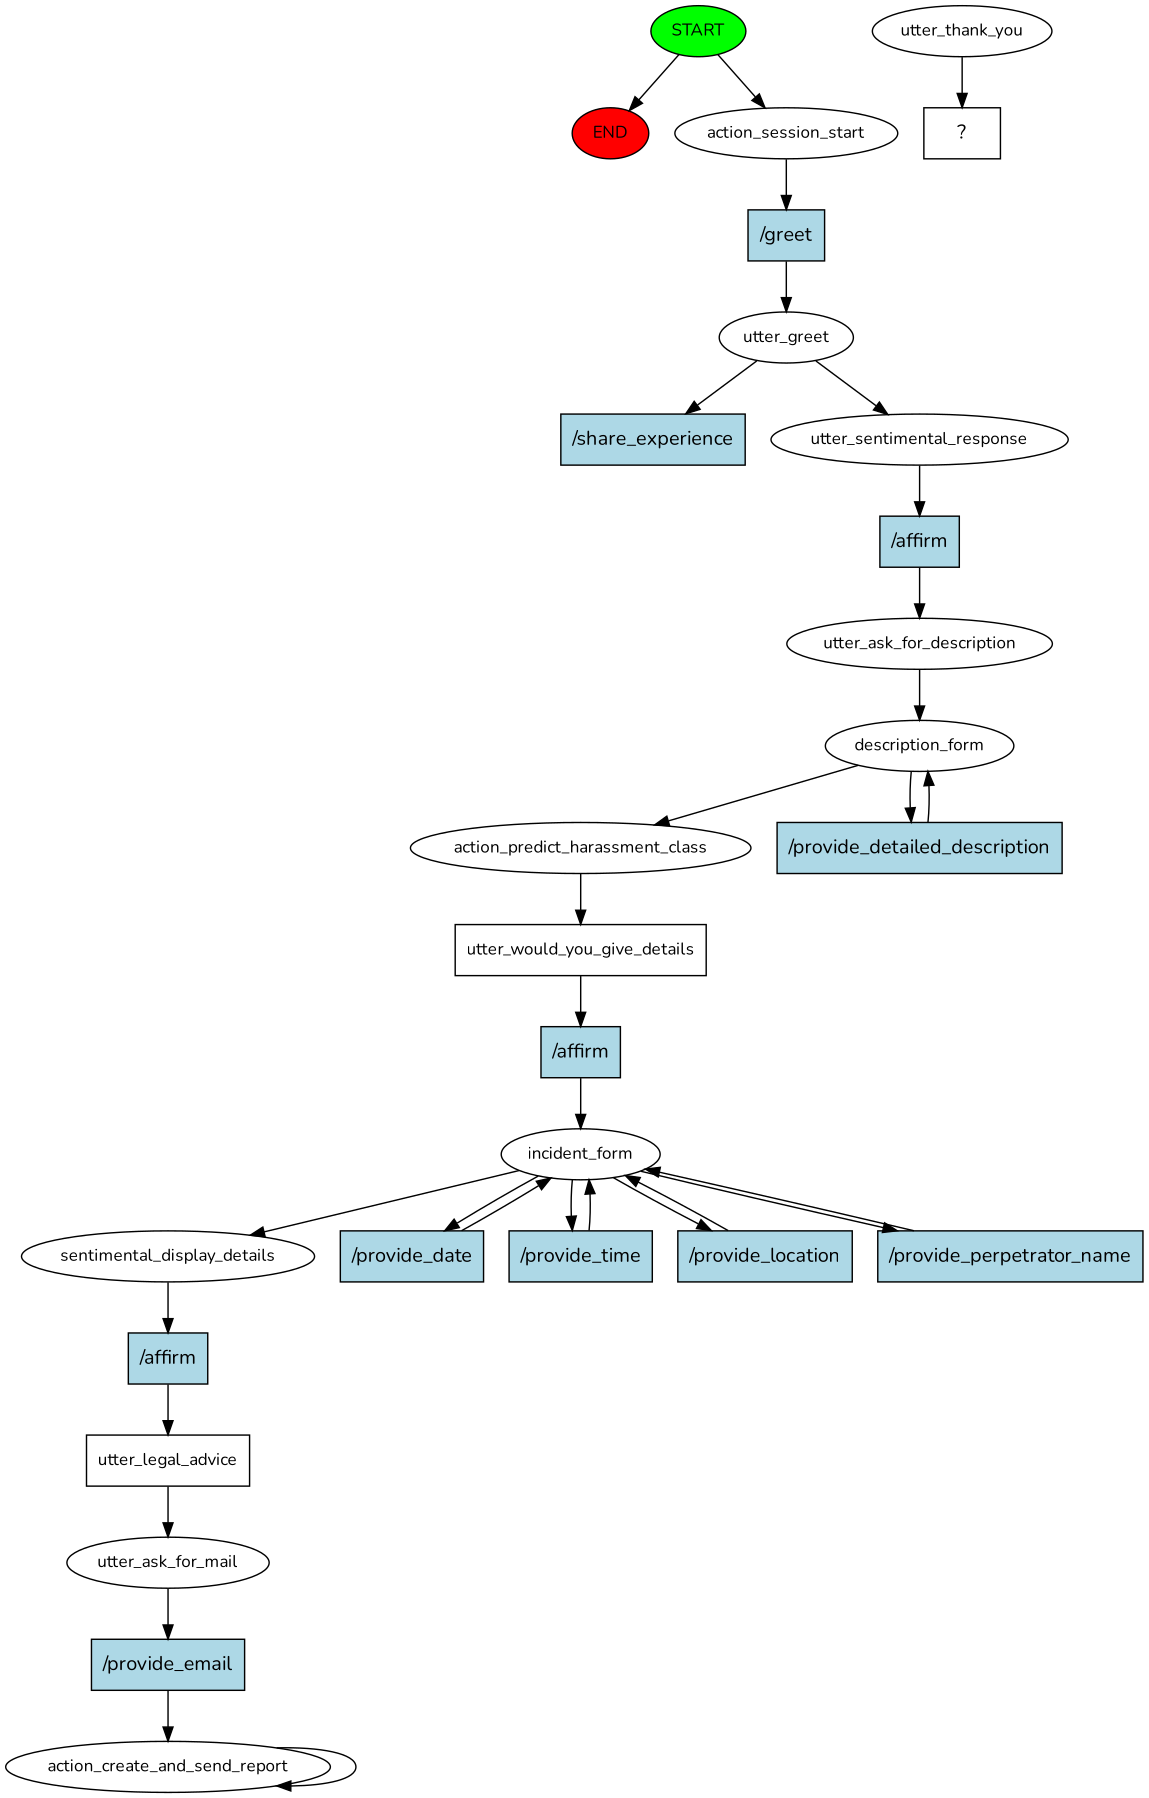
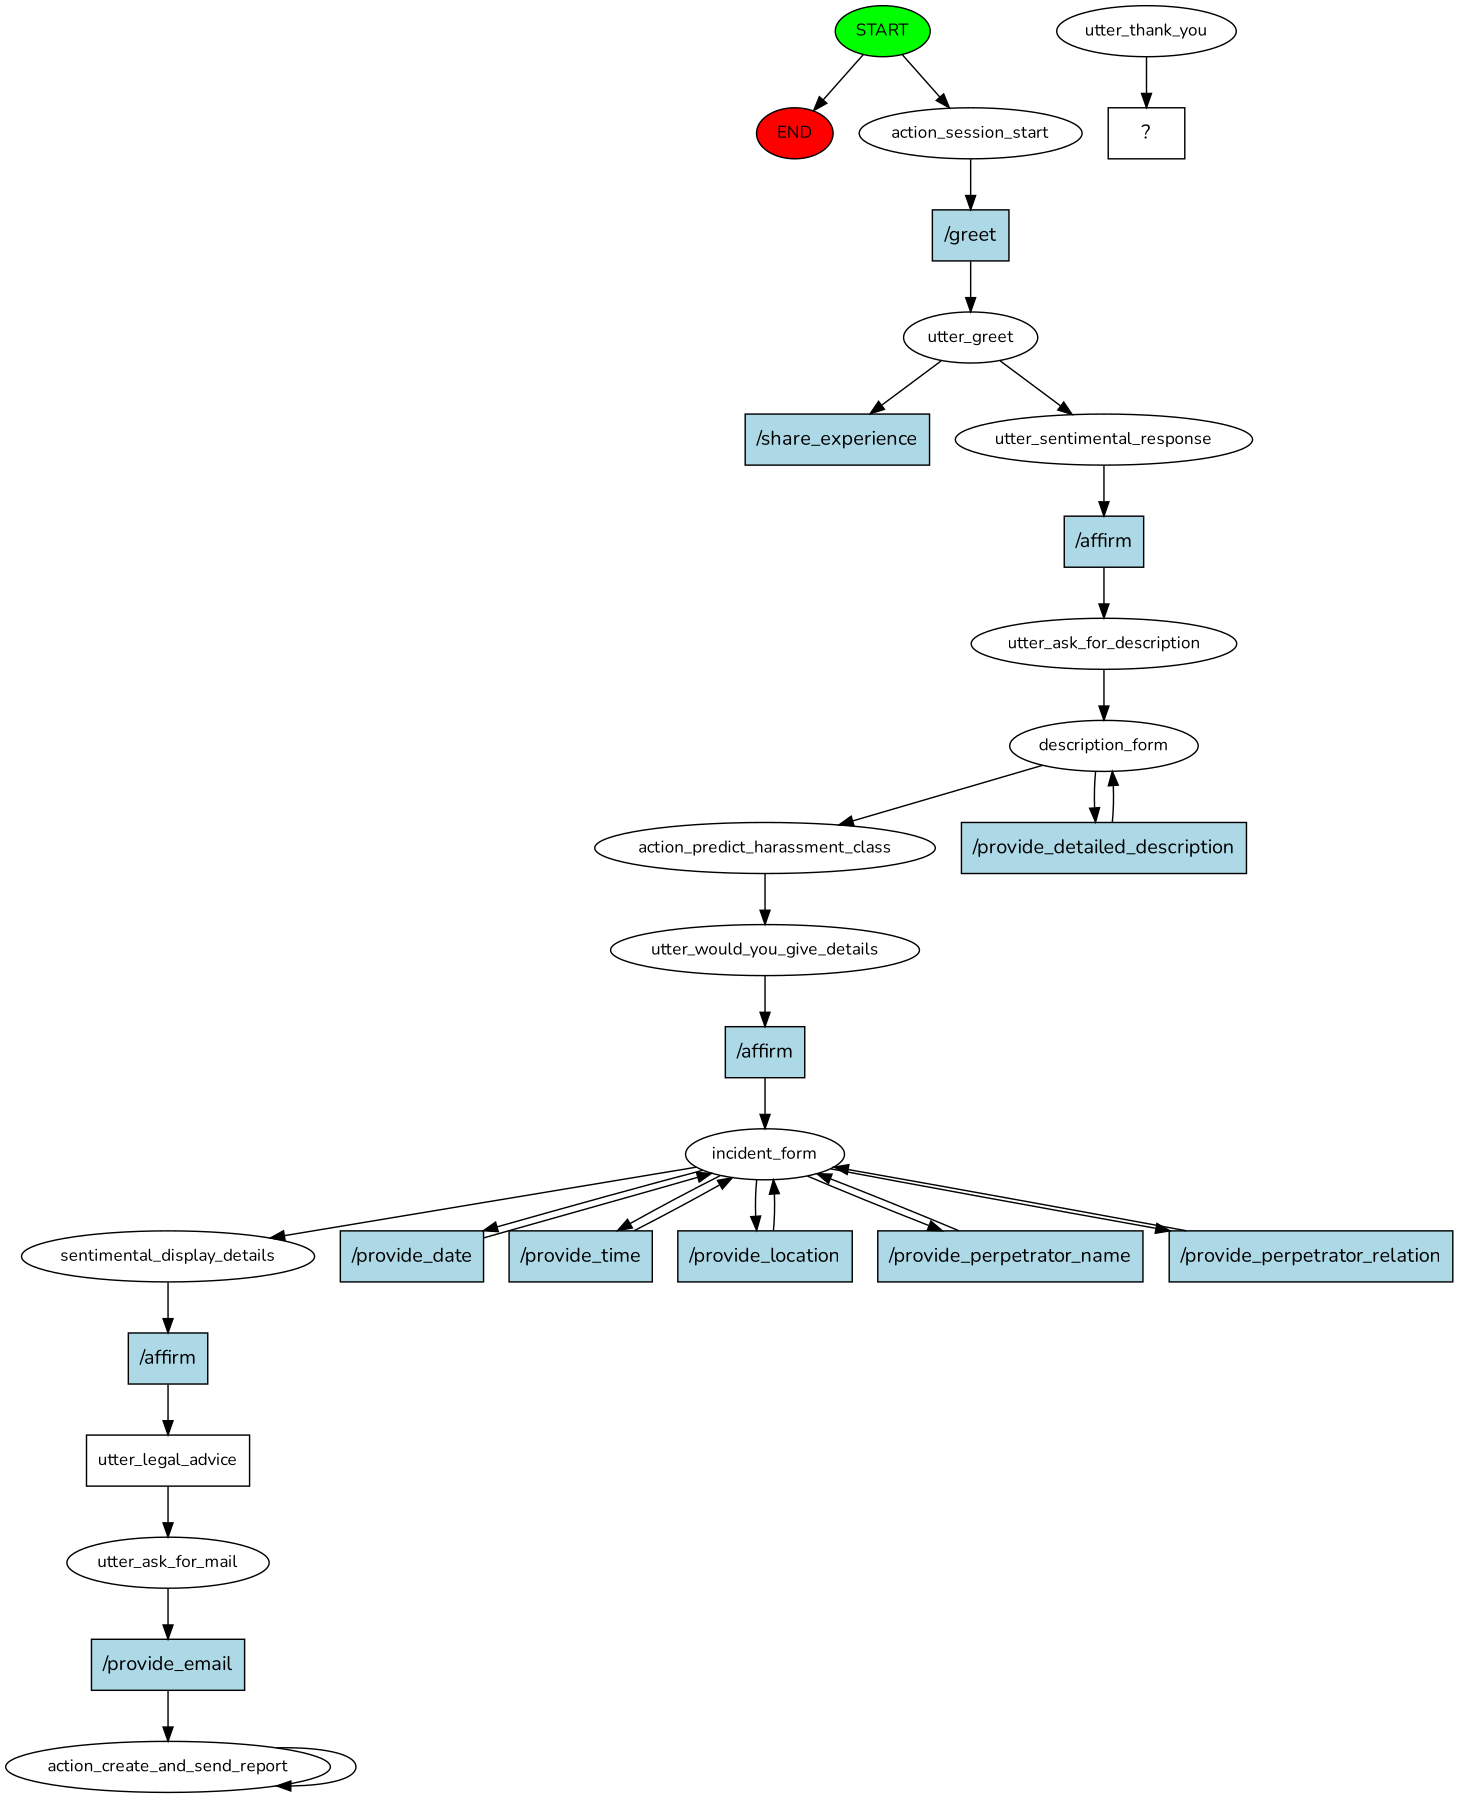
(581, 950) -> (765, 950)
none -> (1311, 1256)
